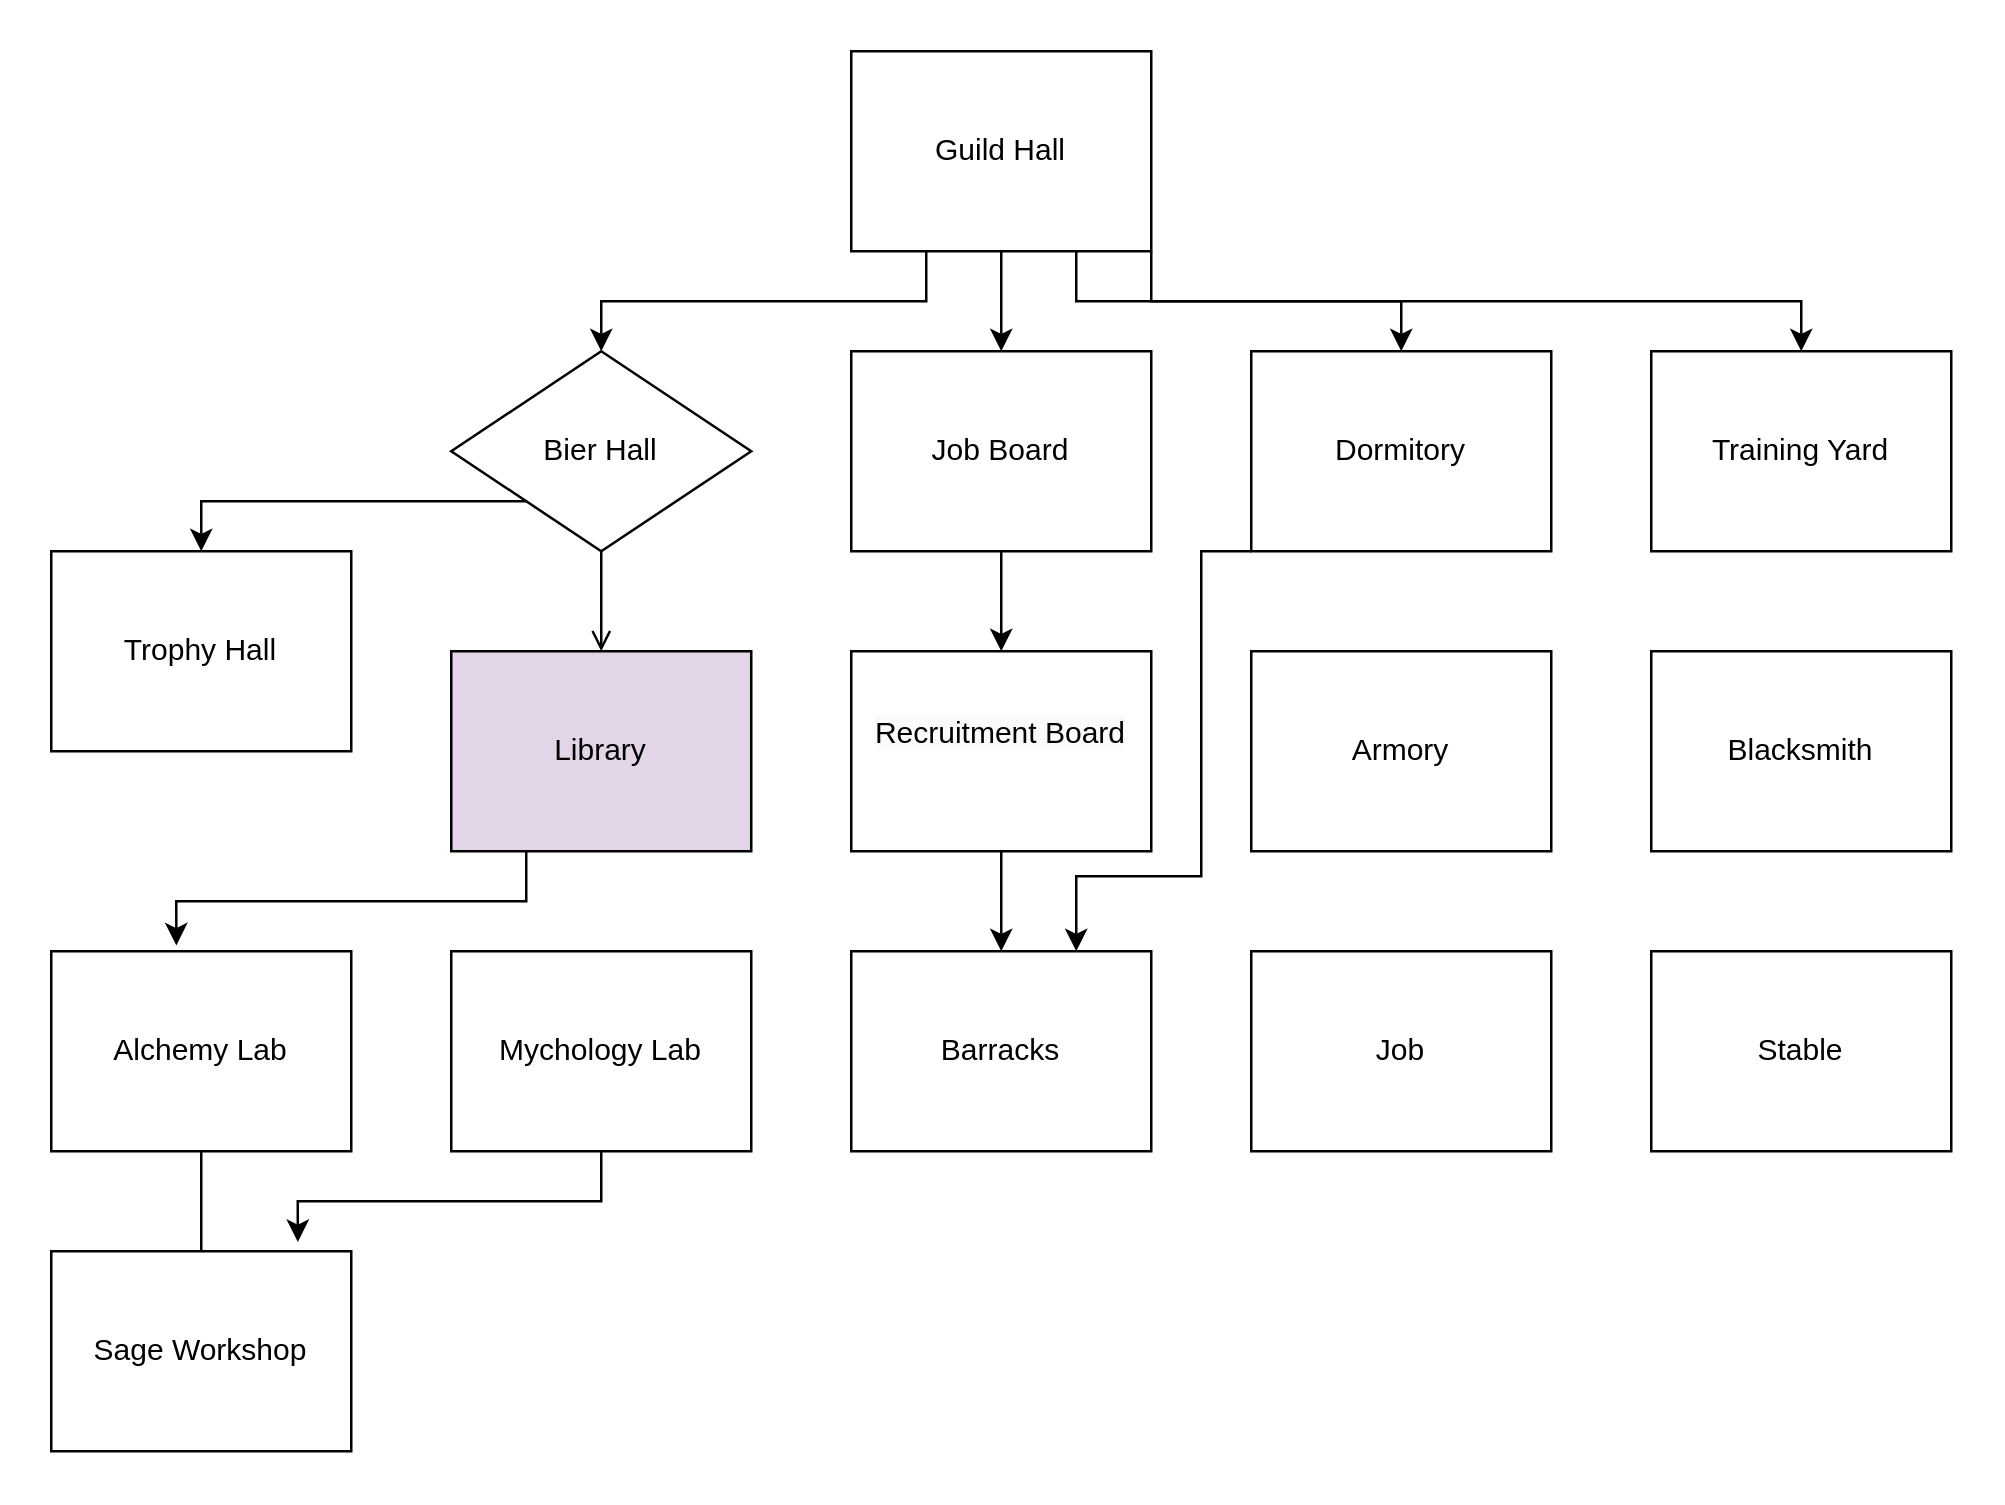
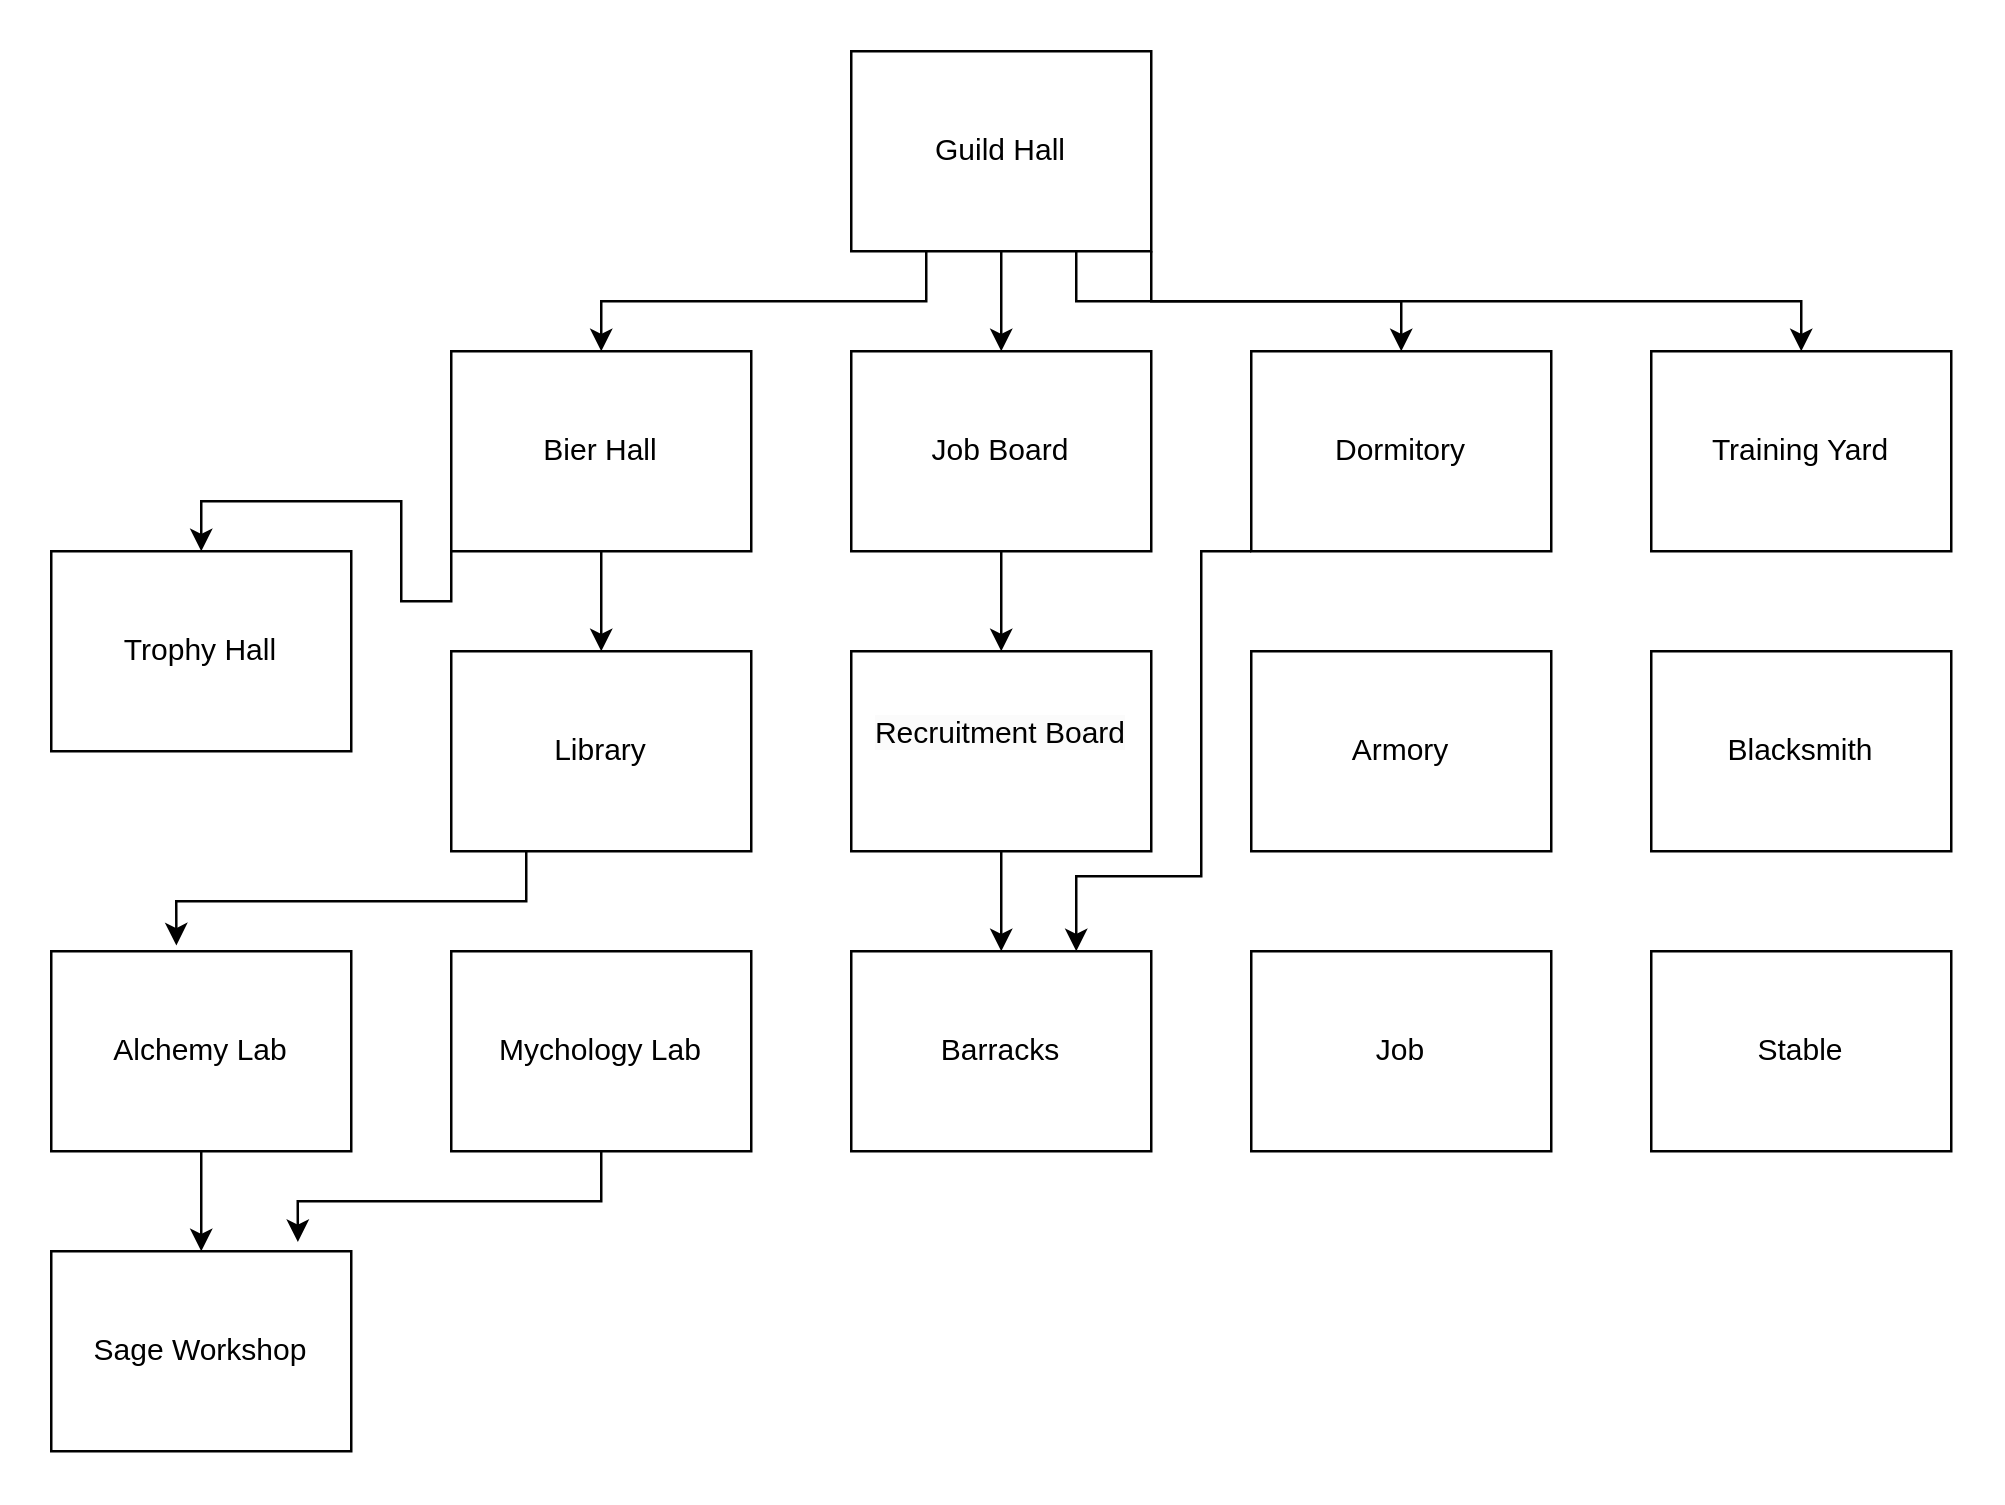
(601, 451) -> (601, 451)
(601, 637) -> (601, 633)
(601, 751) -> (601, 751)
(201, 1240) -> (201, 1233)
